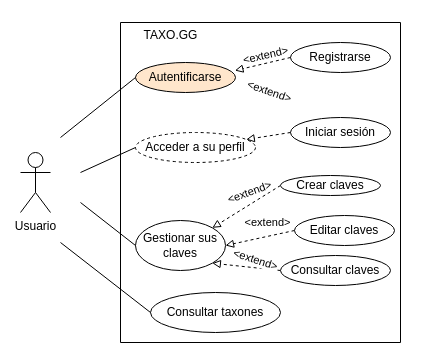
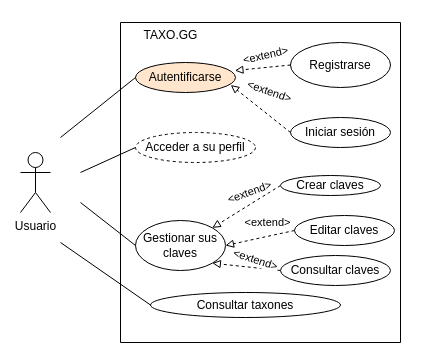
(341, 58) -> (341, 65)
(272, 135) -> (264, 111)
(216, 313) -> (246, 305)
